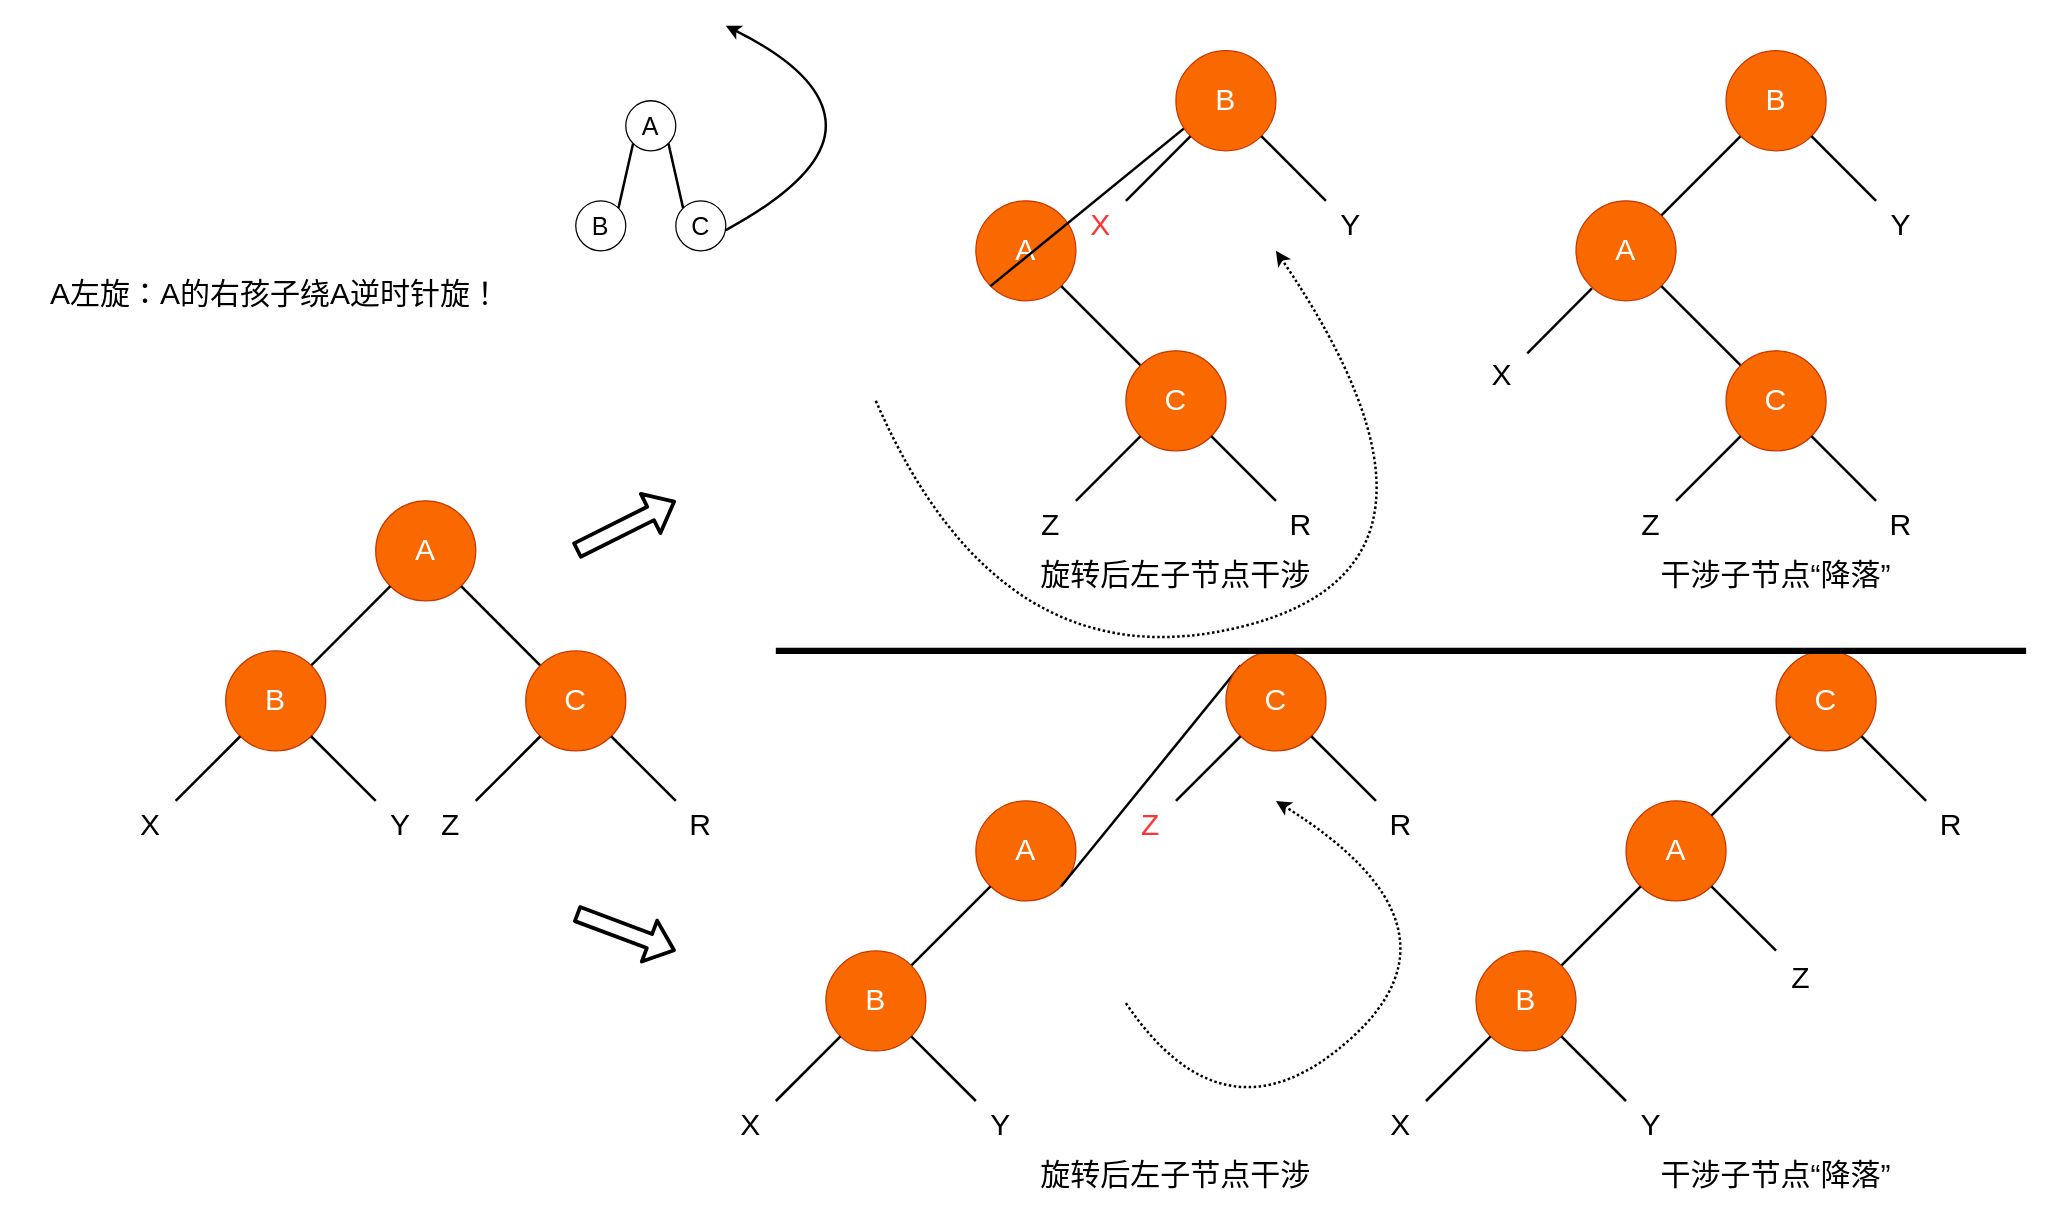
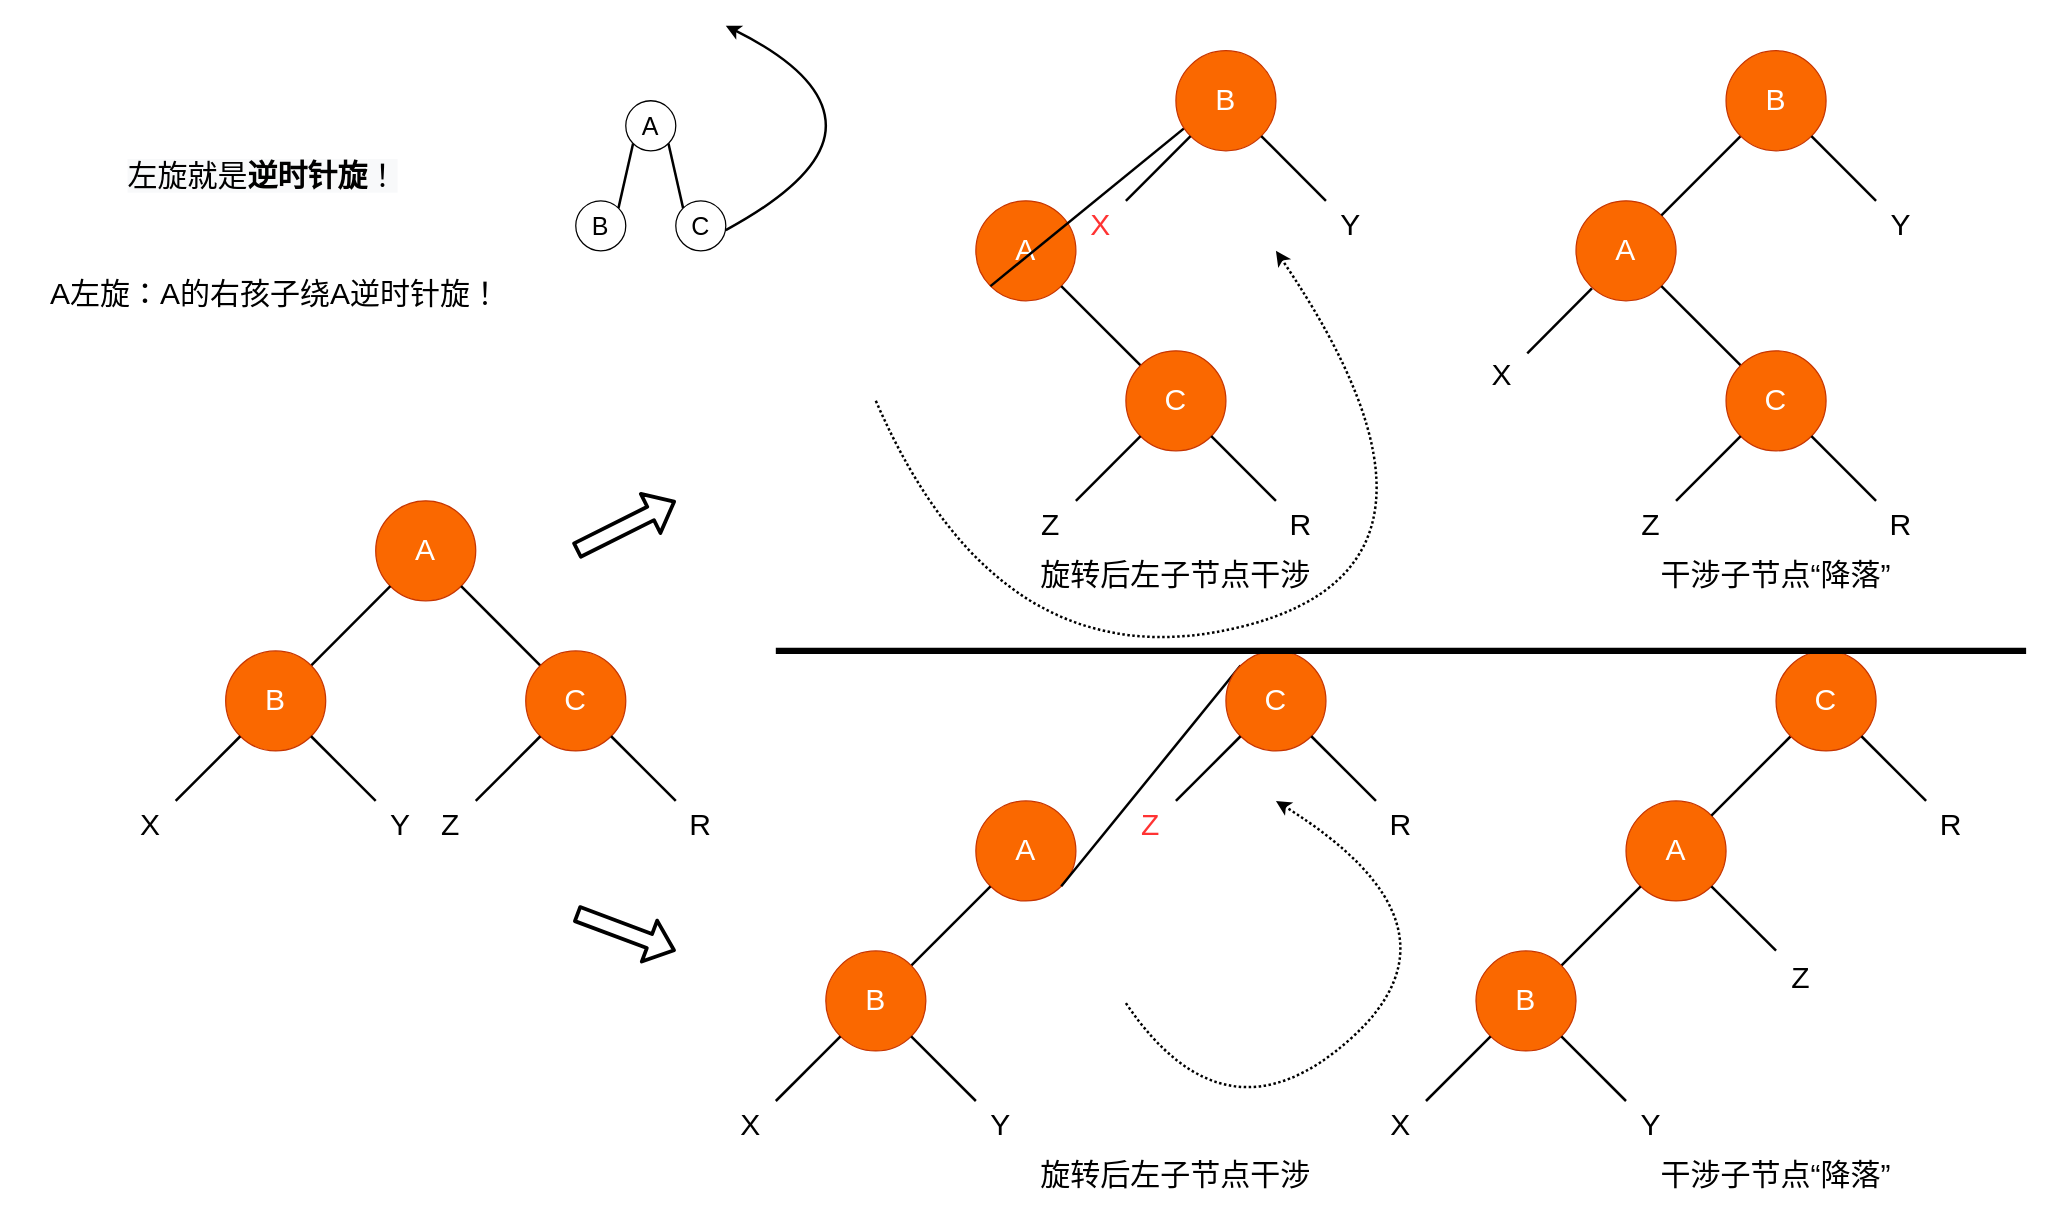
none -> (276, 176)
